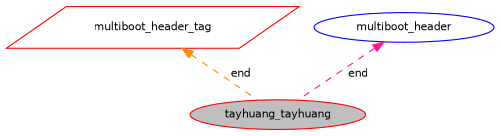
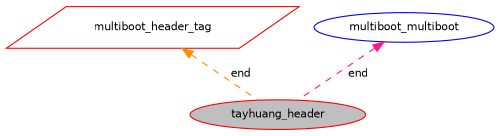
(404, 27) -> (404, 27)
(278, 115) -> (278, 115)
